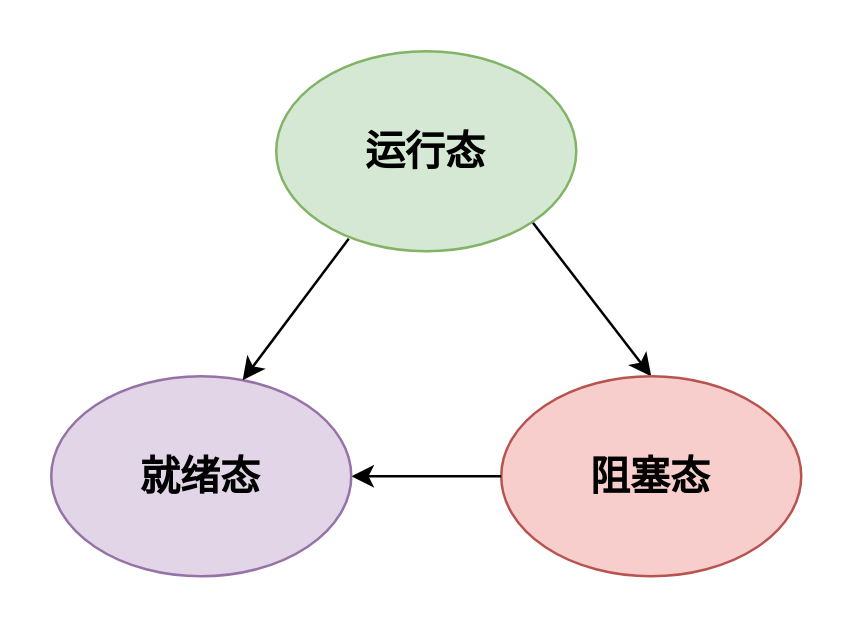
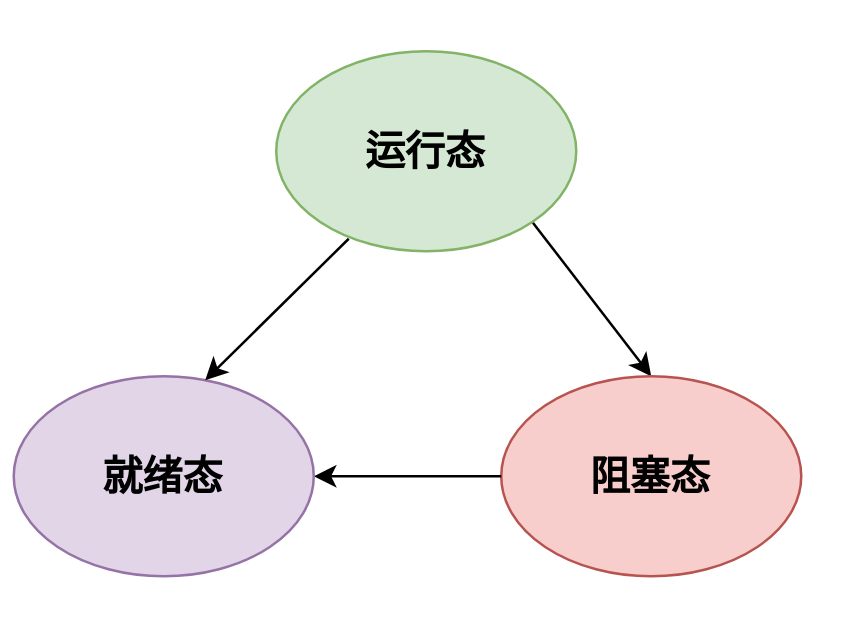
(201, 476) -> (164, 476)
